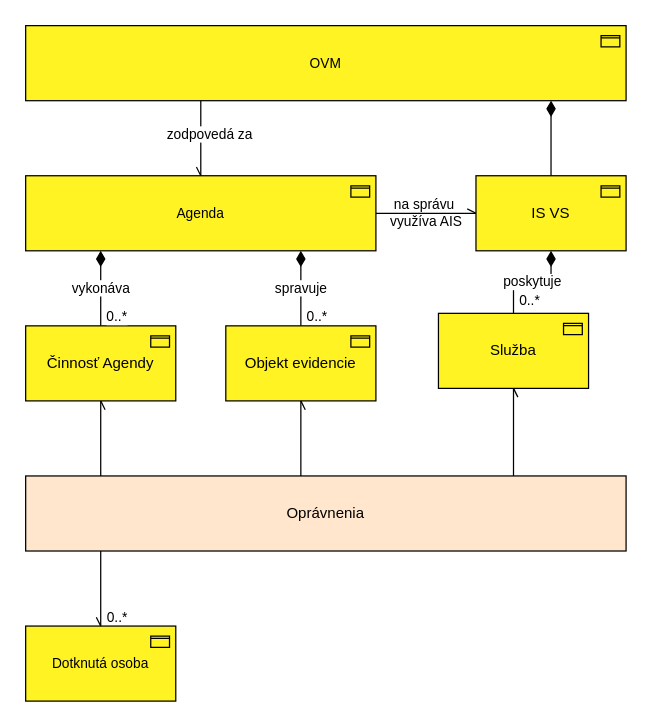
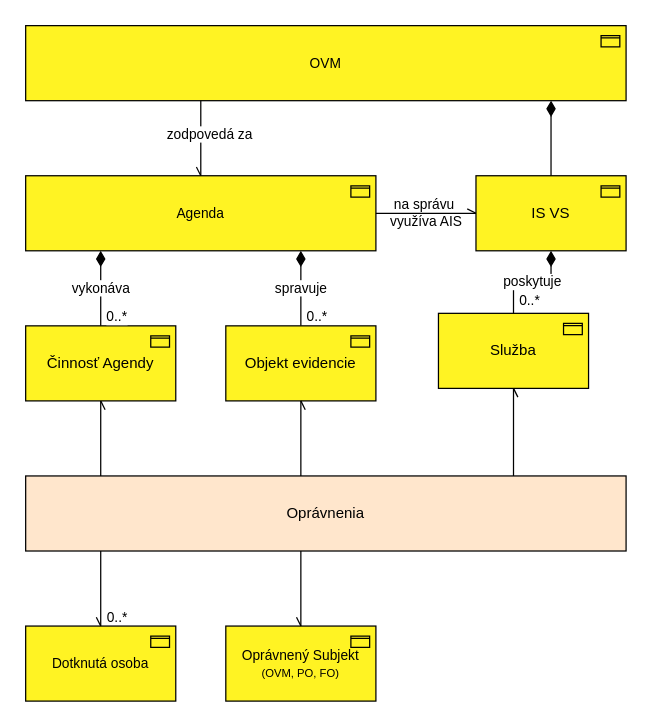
none -> (301, 588)
none -> (301, 663)
